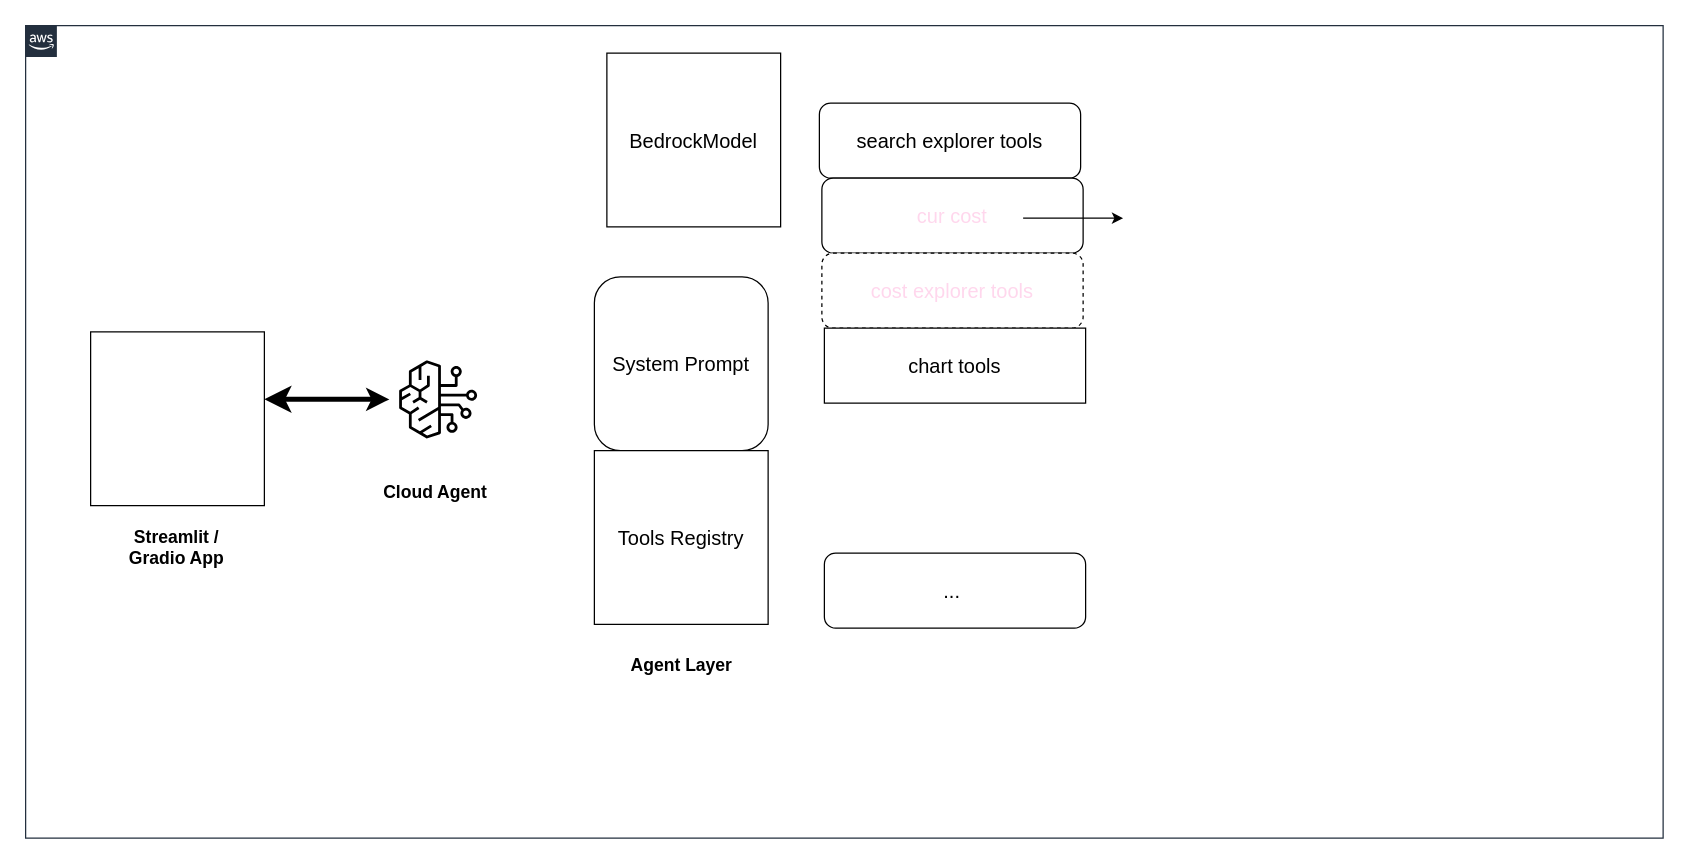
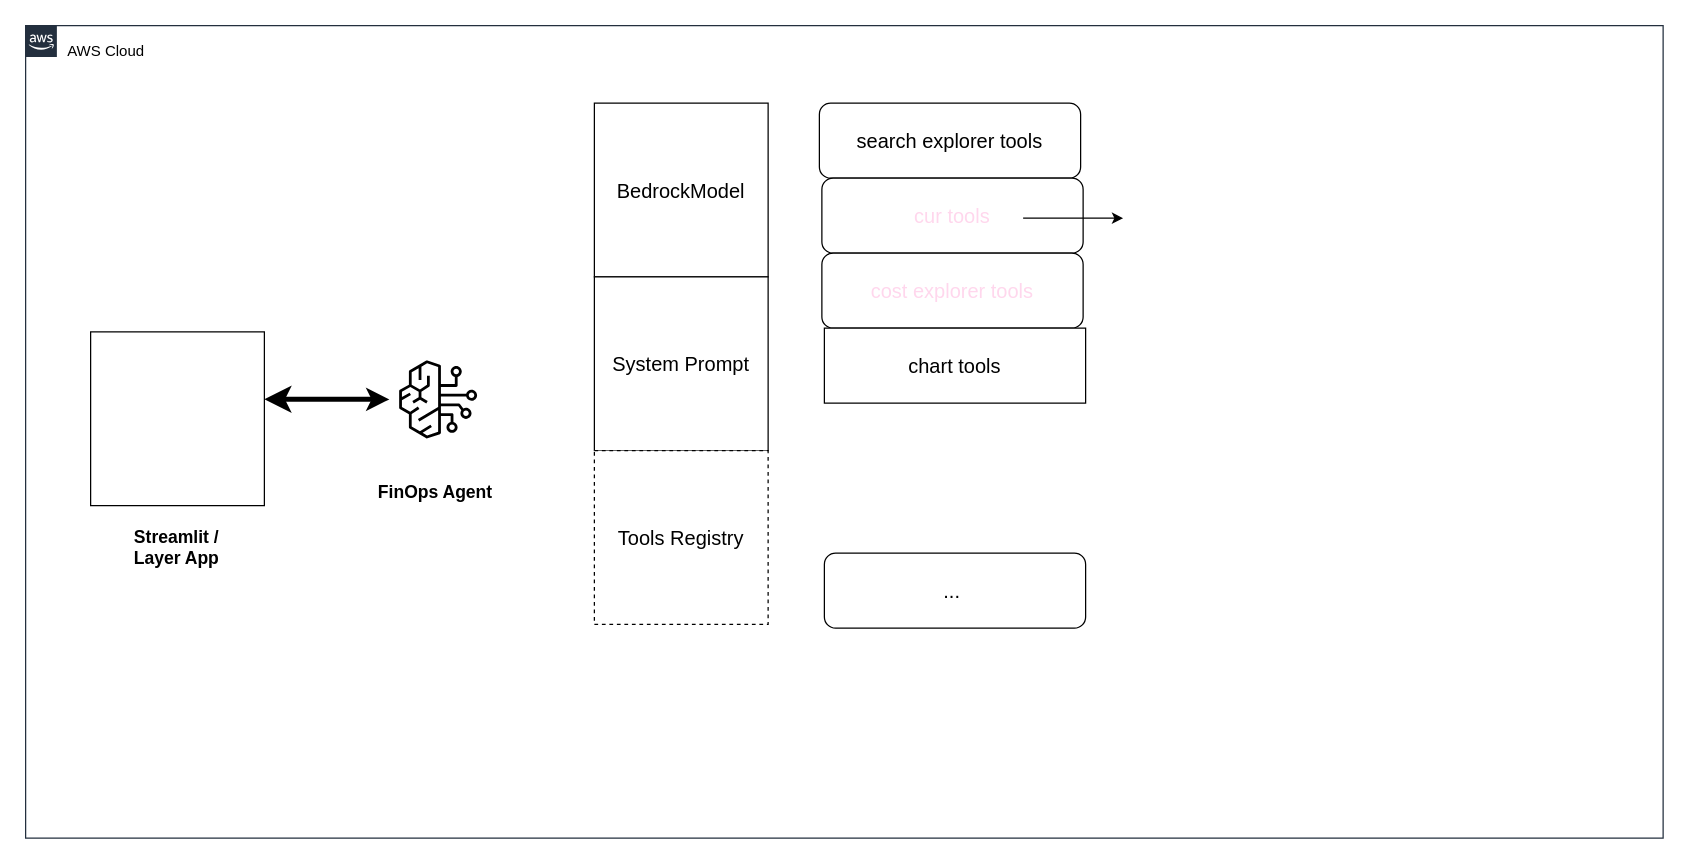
none -> (106, 51)
(694, 140) -> (681, 190)
(953, 216) -> (953, 216)
(953, 291) -> (953, 291)
(681, 364) -> (681, 364)
(436, 492) -> (436, 492)
(681, 538) -> (681, 538)
(177, 547) -> (177, 547)
(681, 666) -> none
